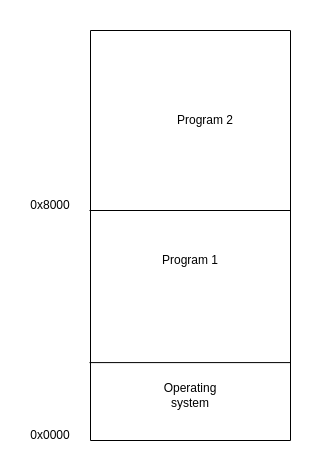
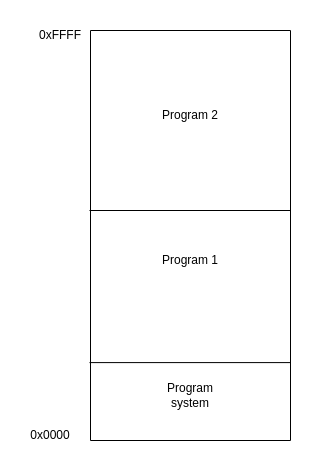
none -> (61, 36)
(206, 121) -> (191, 116)
(51, 206) -> none
(191, 396) -> (191, 396)
